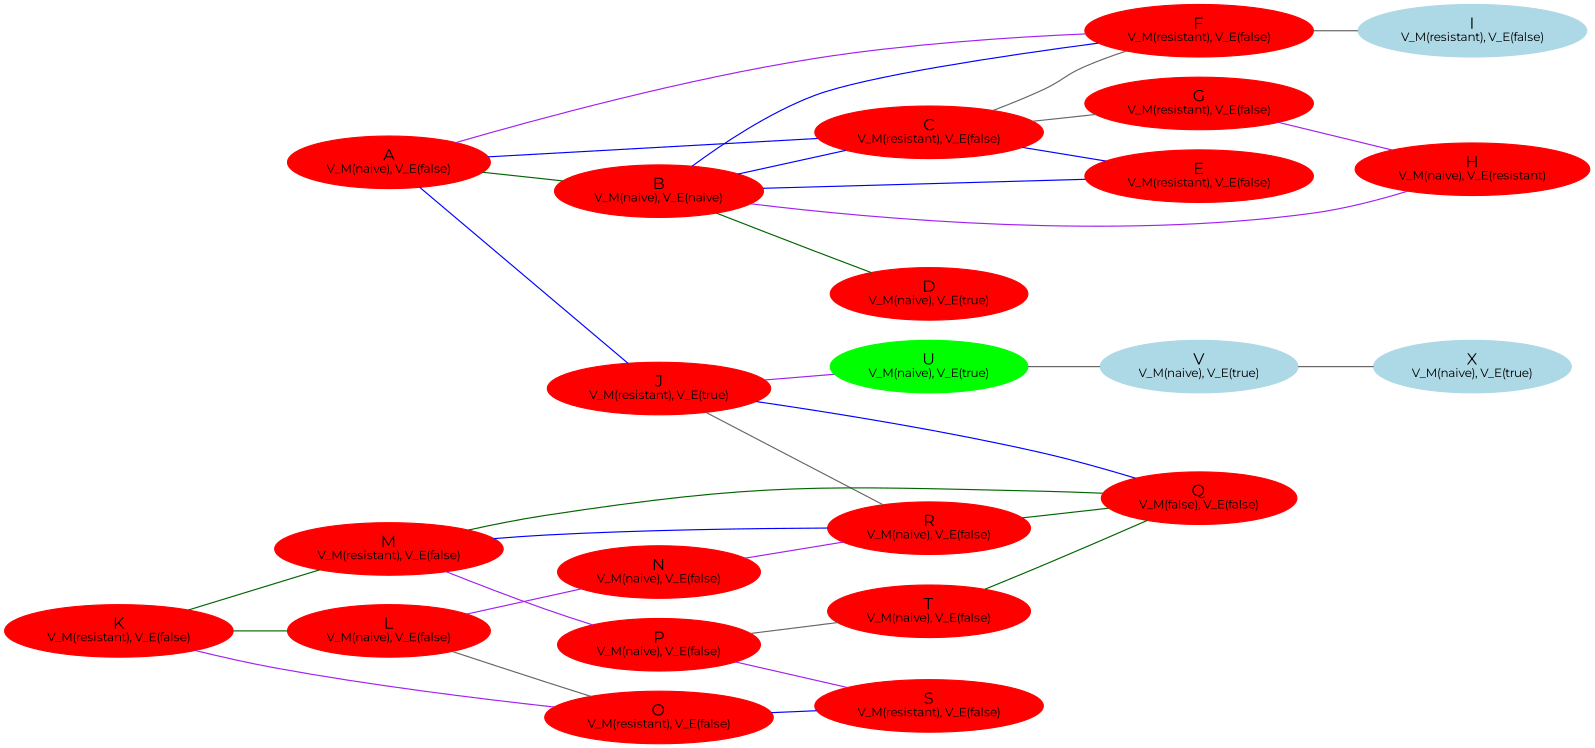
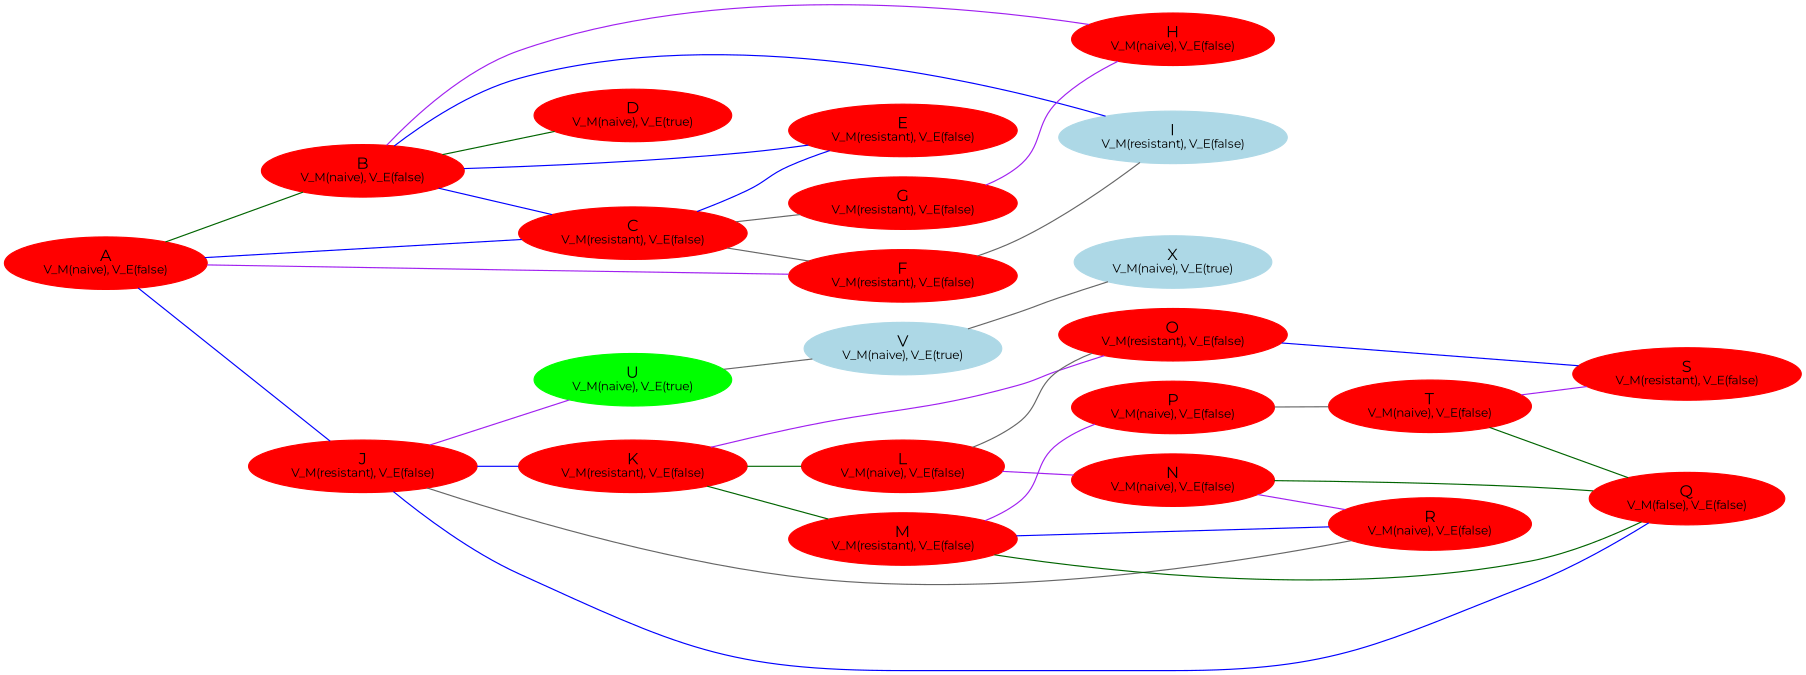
(885, 77) -> (743, 56)
(1472, 176) -> (1173, 46)
(659, 198) -> (363, 178)
(659, 395) -> (363, 473)
none -> (498, 466)
(1065, 513) -> (1434, 484)
(792, 675) -> (1554, 391)
